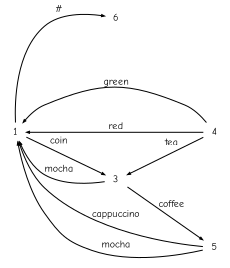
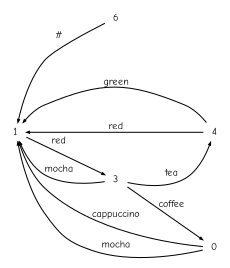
(31, 44) -> (47, 58)
(59, 141) -> (59, 141)
(167, 155) -> (177, 182)
(215, 247) -> (215, 247)
